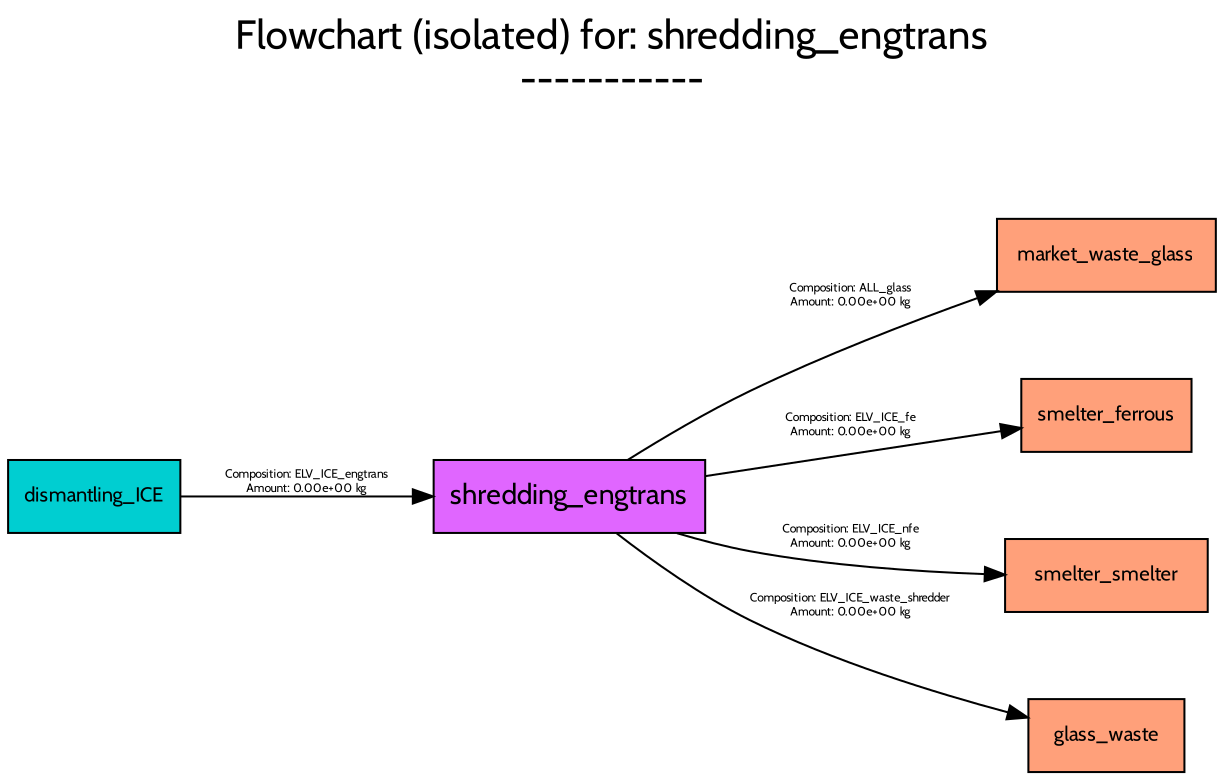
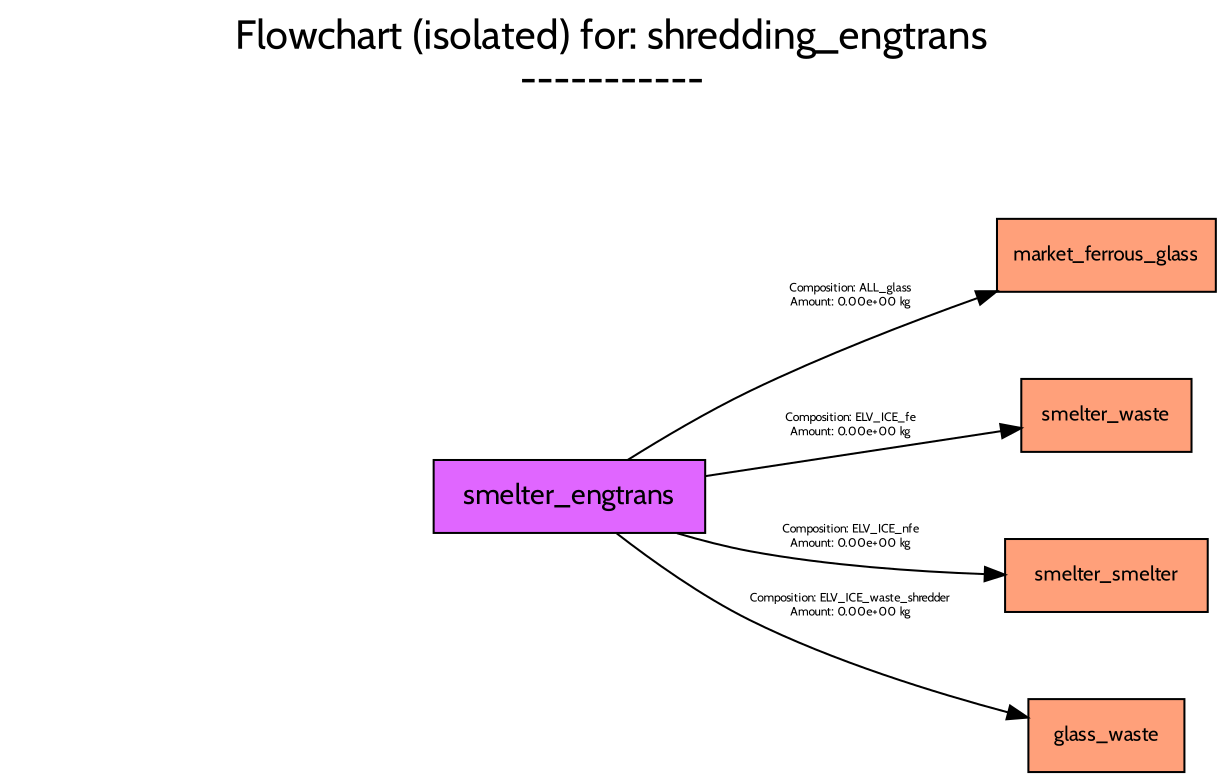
(1106, 255) -> (1106, 255)
(1106, 415) -> (1106, 415)
(94, 496) -> none
(569, 496) -> (569, 496)
